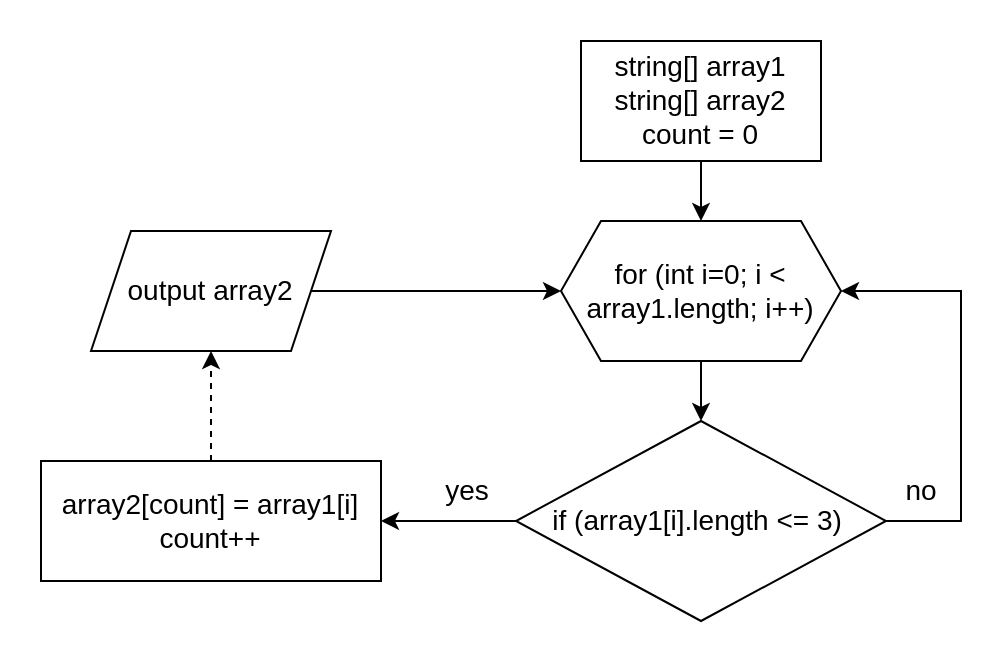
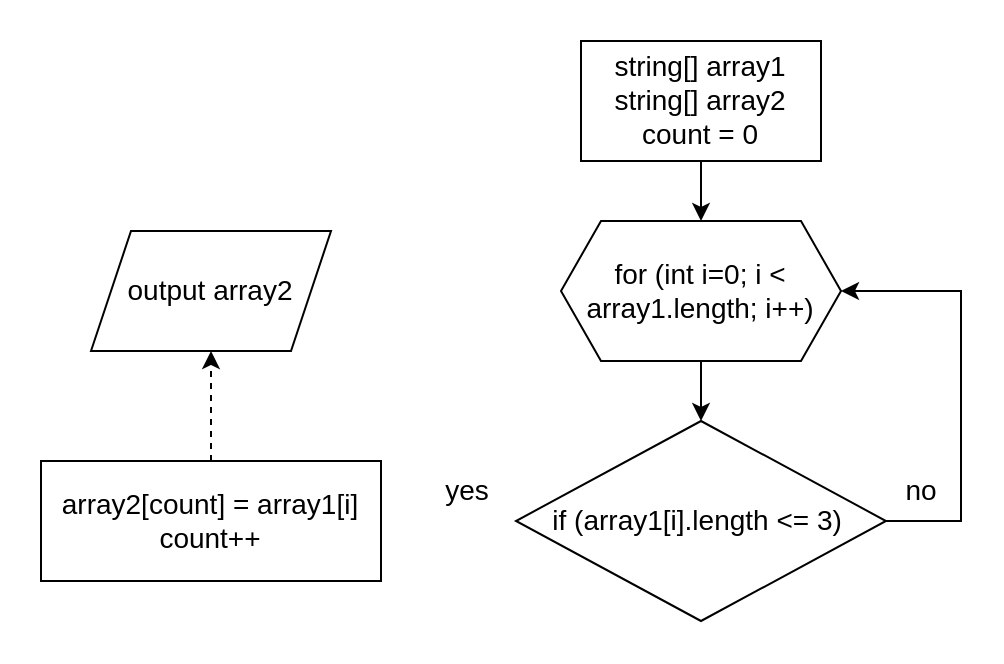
(429, 291) -> none
(455, 521) -> none
